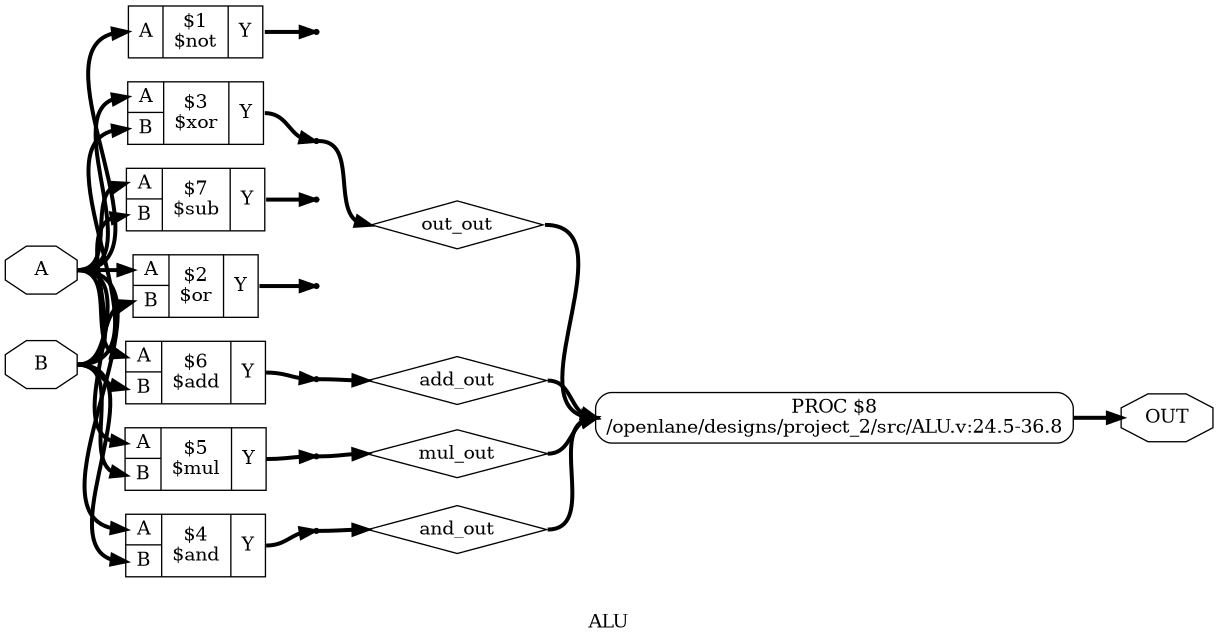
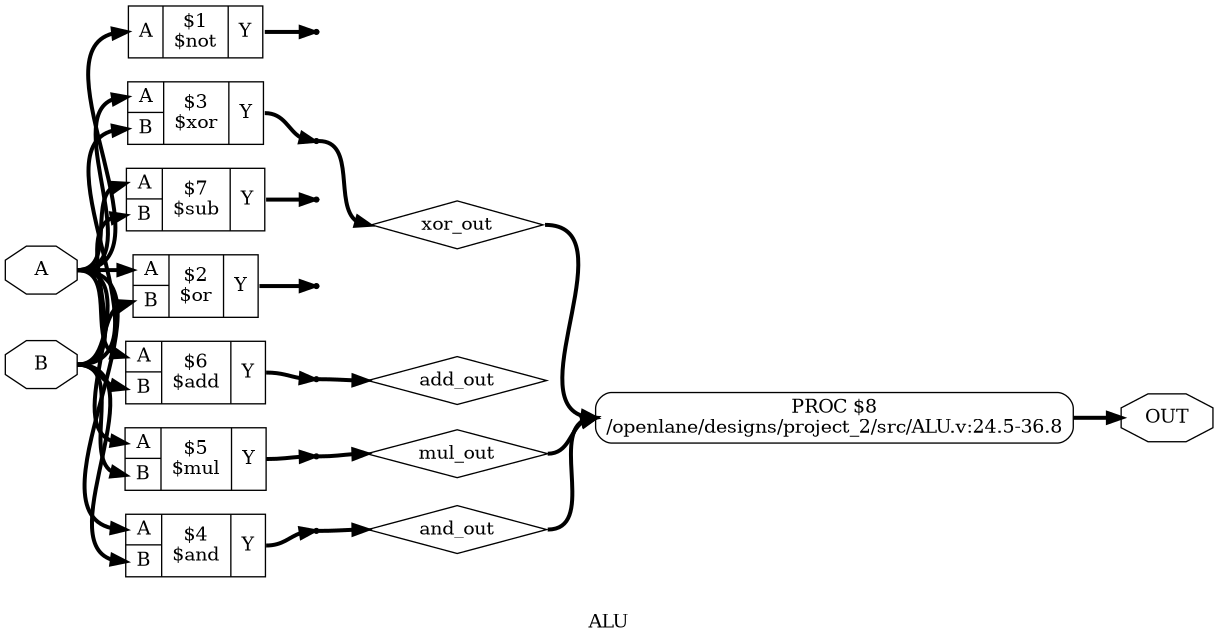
(457, 225) -> (457, 225)
(568, 393) -> none
